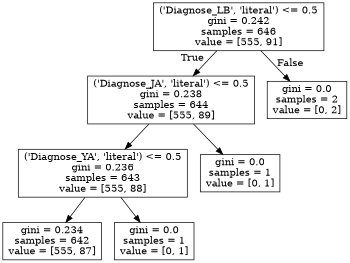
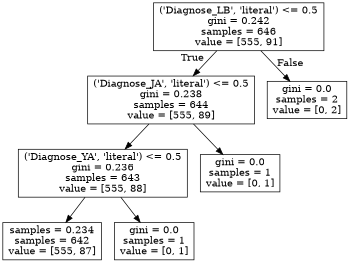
(52, 241) -> (52, 241)
